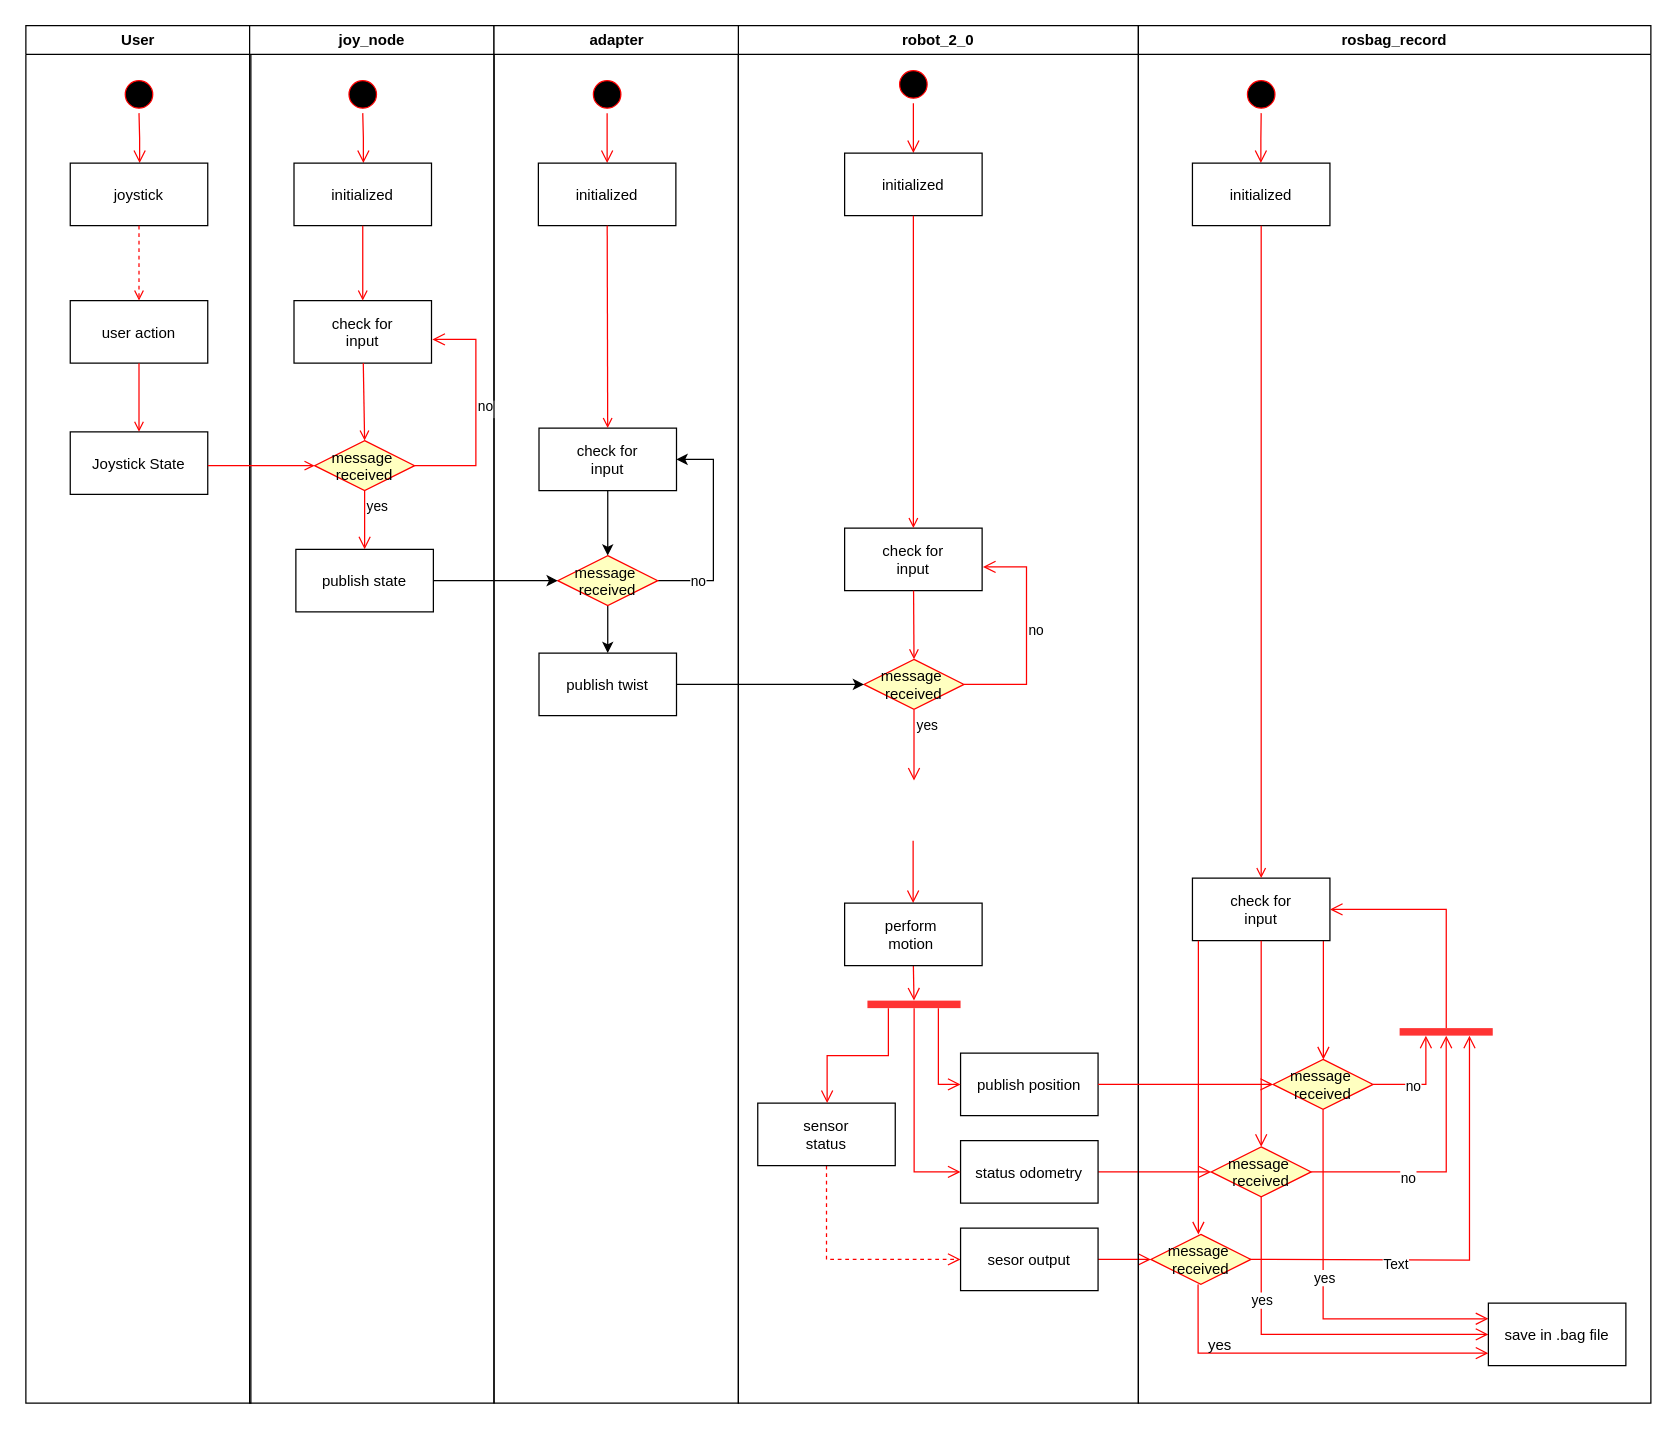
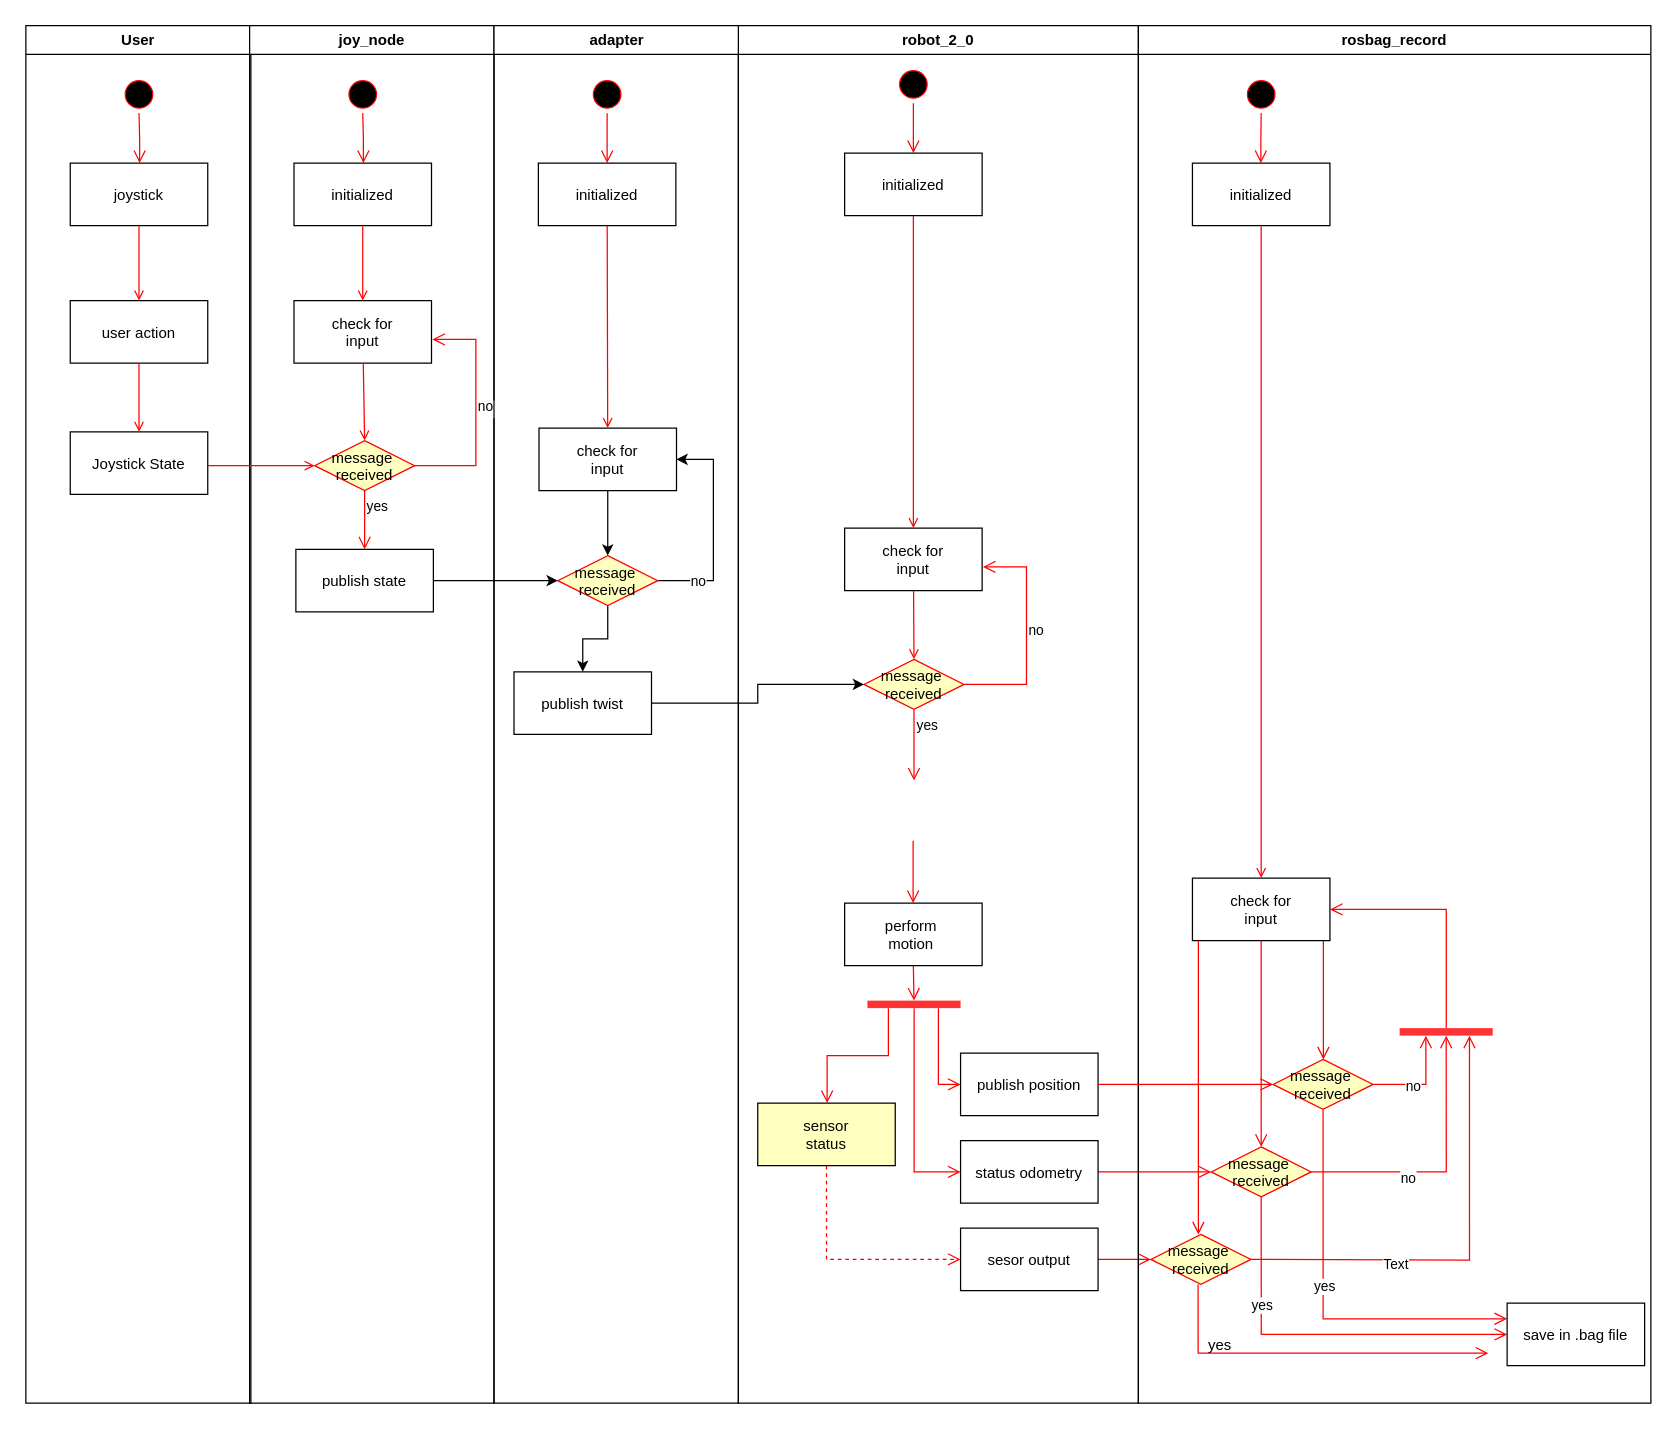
(139, 261) -> (139, 261)
(608, 684) -> (583, 703)
(826, 1134) -> (826, 1134)
(1557, 1334) -> (1576, 1334)
